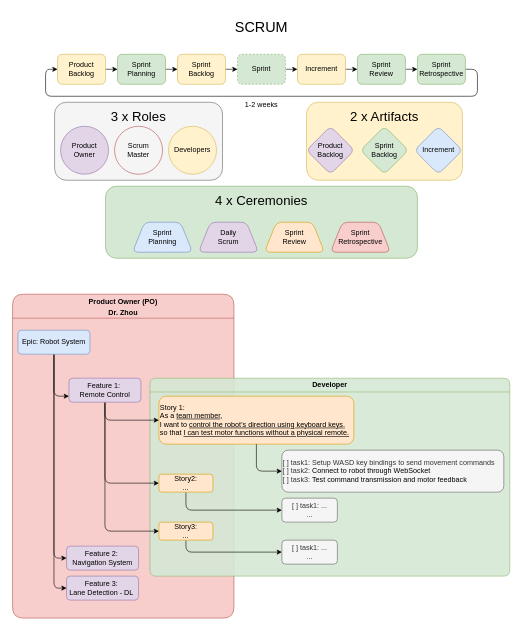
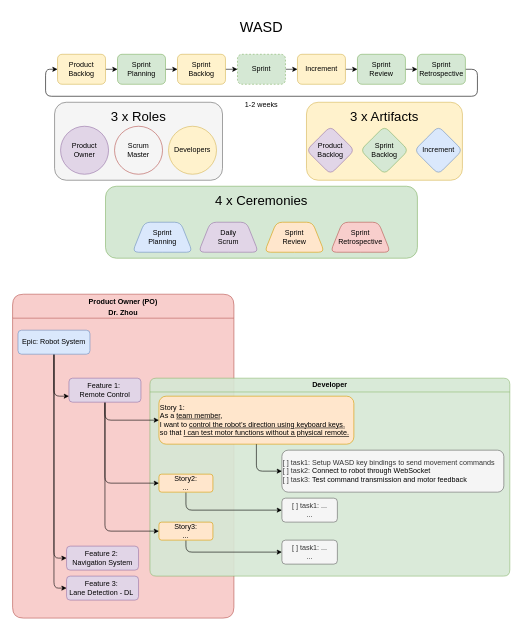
(261, 27) -> (261, 27)
(384, 117) -> (384, 117)
